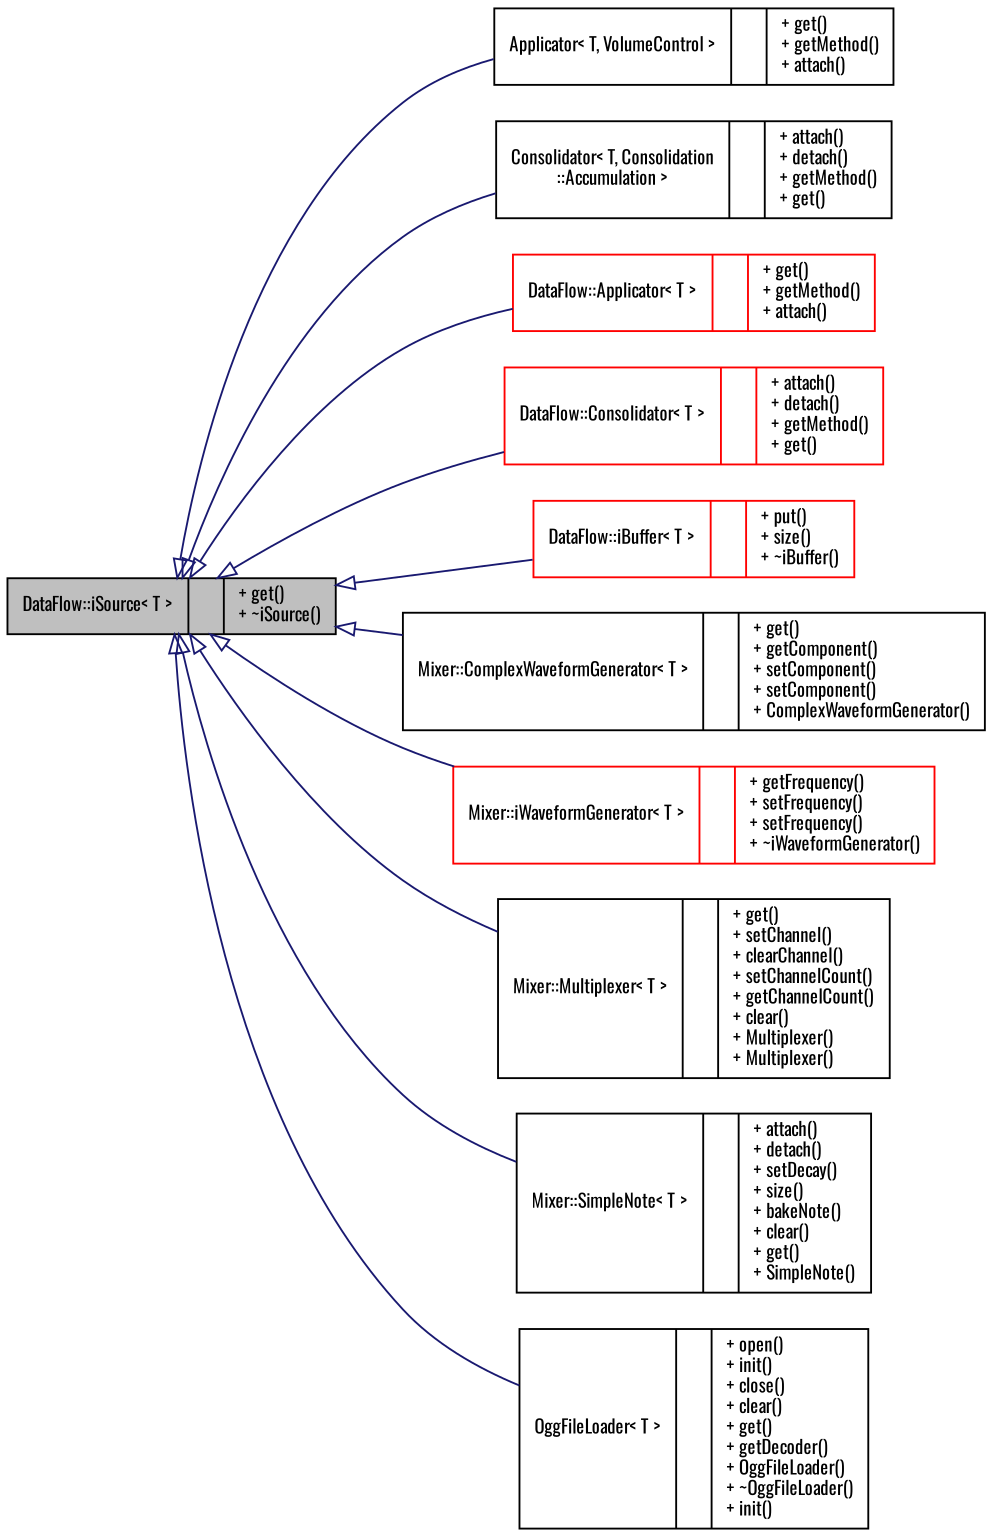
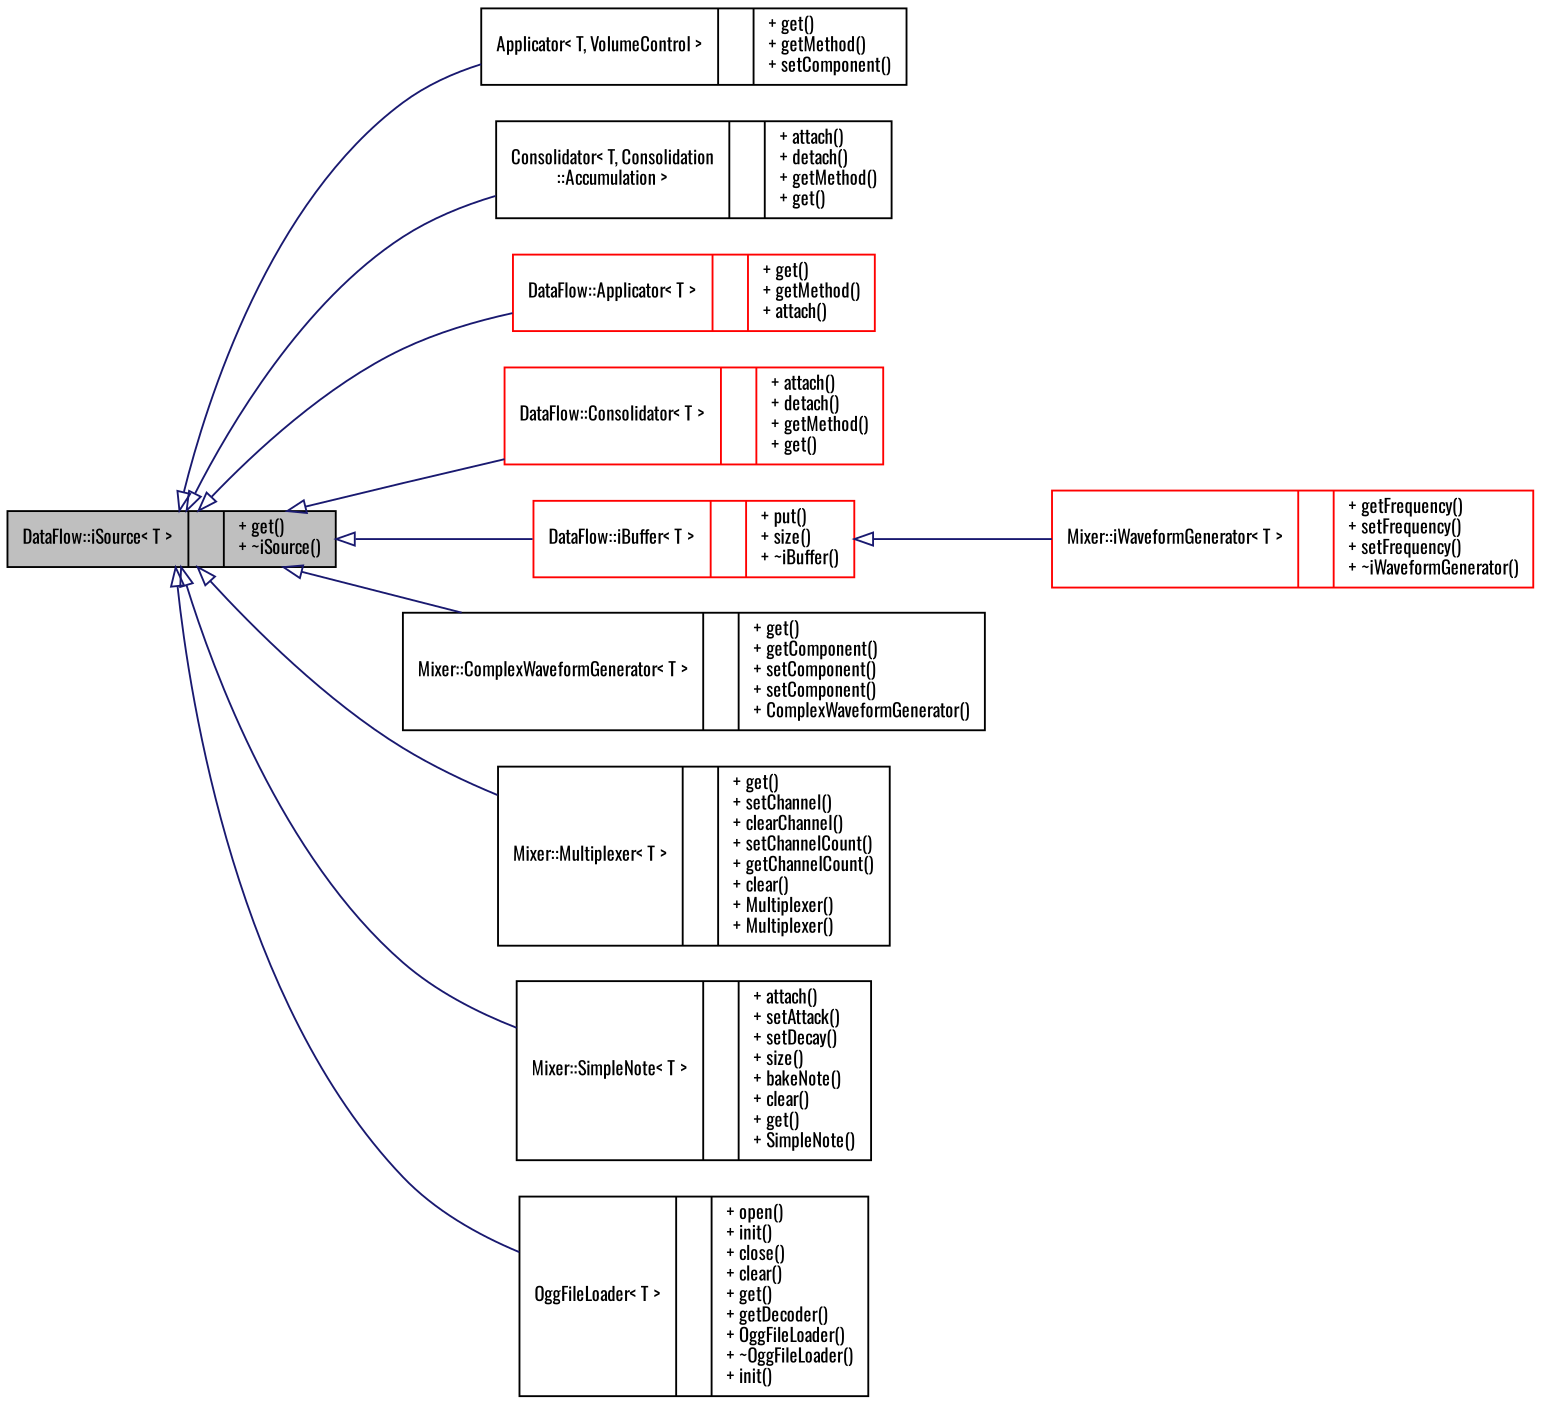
(813, 66) -> (830, 66)
(335, 715) -> (963, 539)
(788, 1151) -> (796, 1018)
